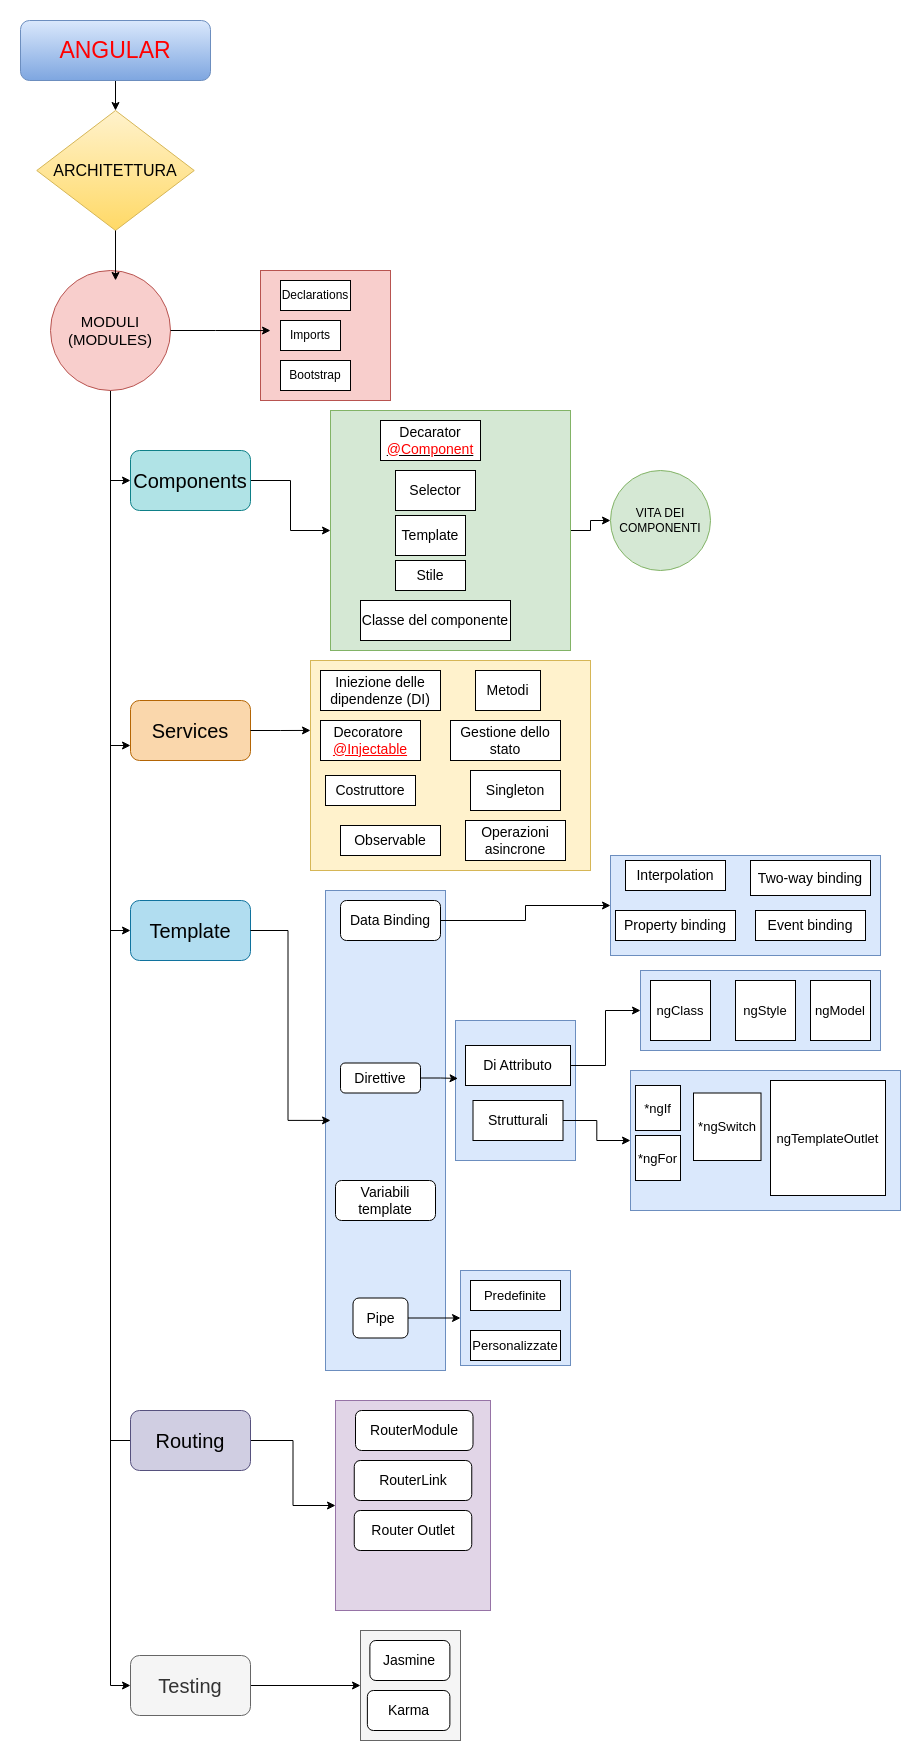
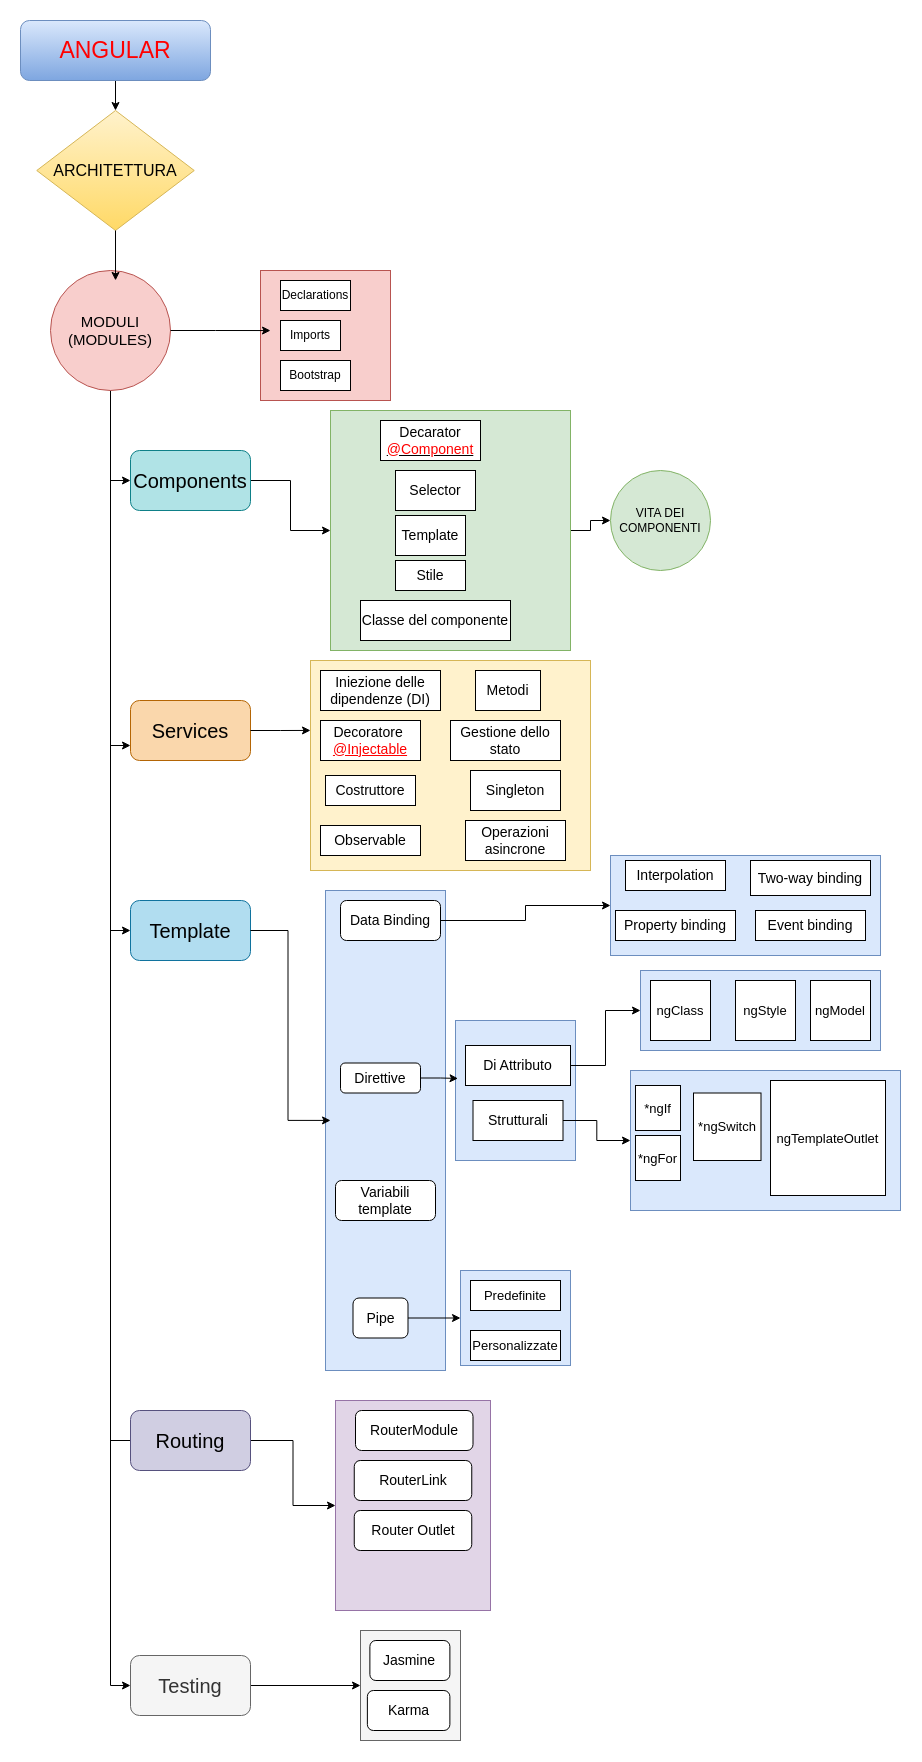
(391, 841) -> (371, 841)
